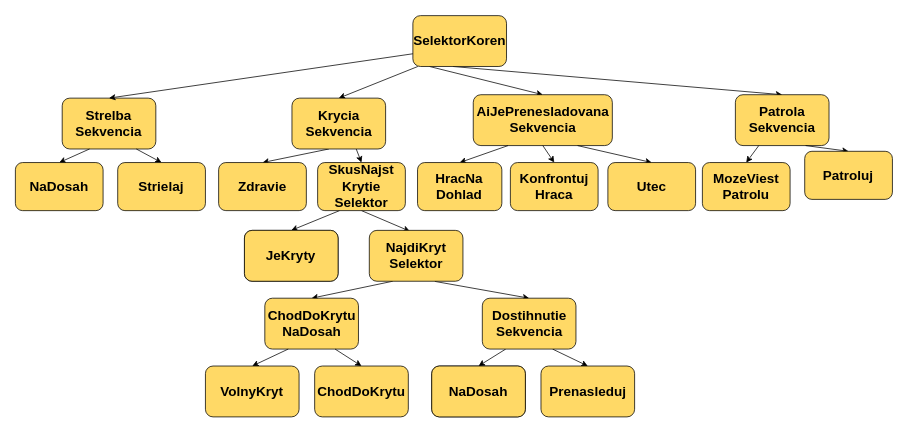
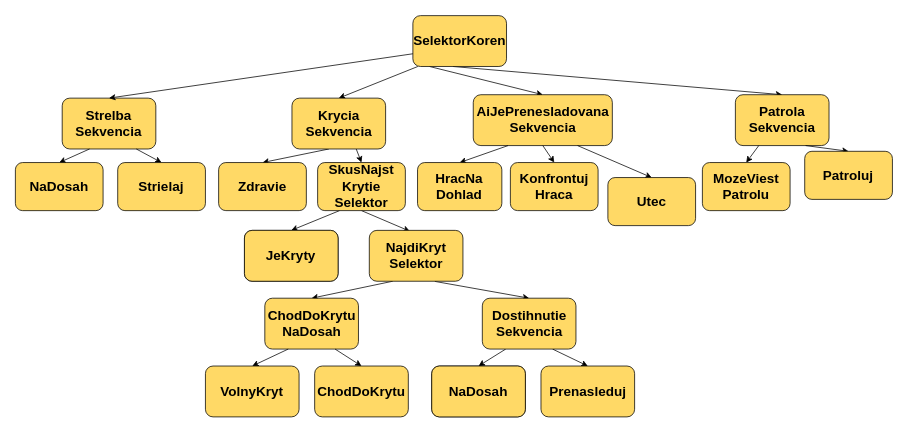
(652, 186) -> (652, 201)
